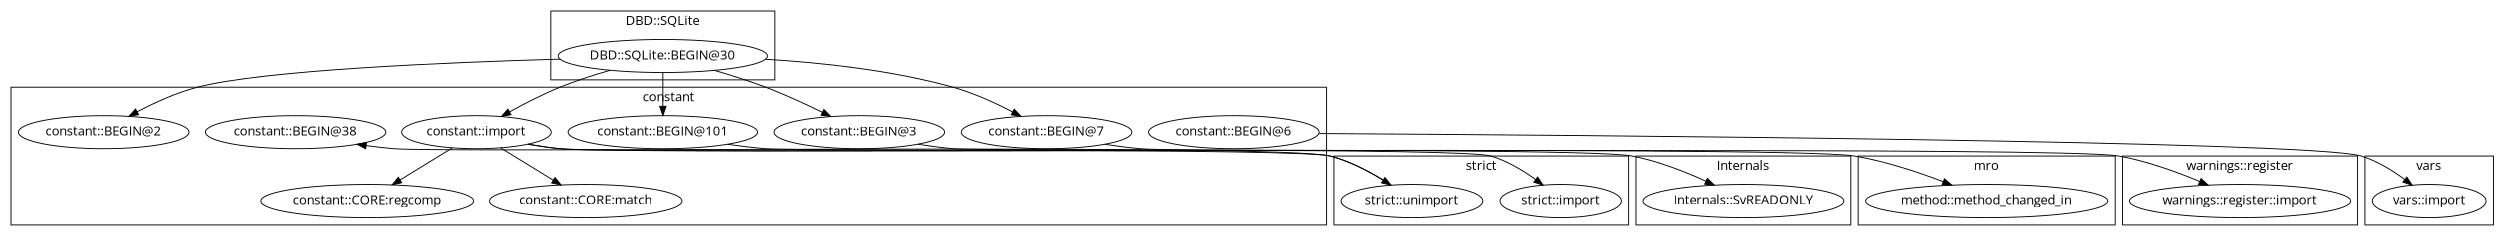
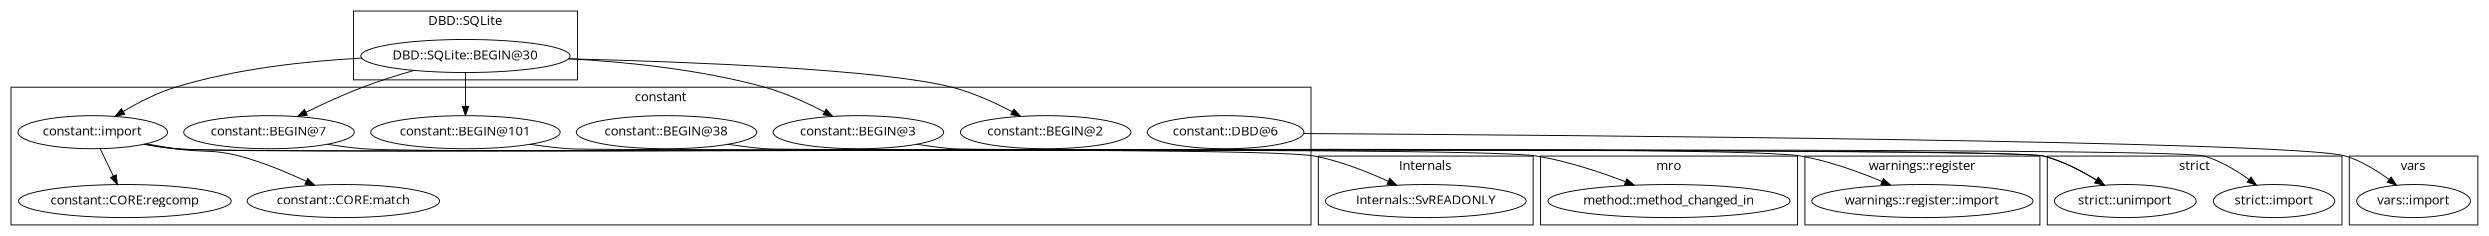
(1234, 132) -> (1226, 132)
(882, 149) -> (1415, 150)
